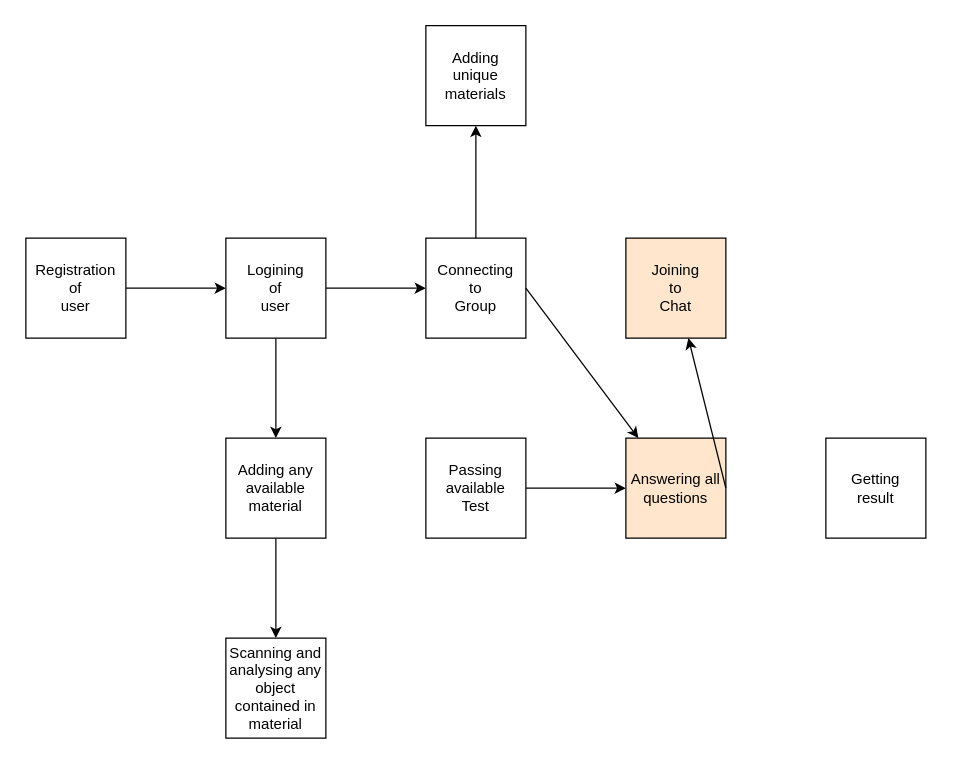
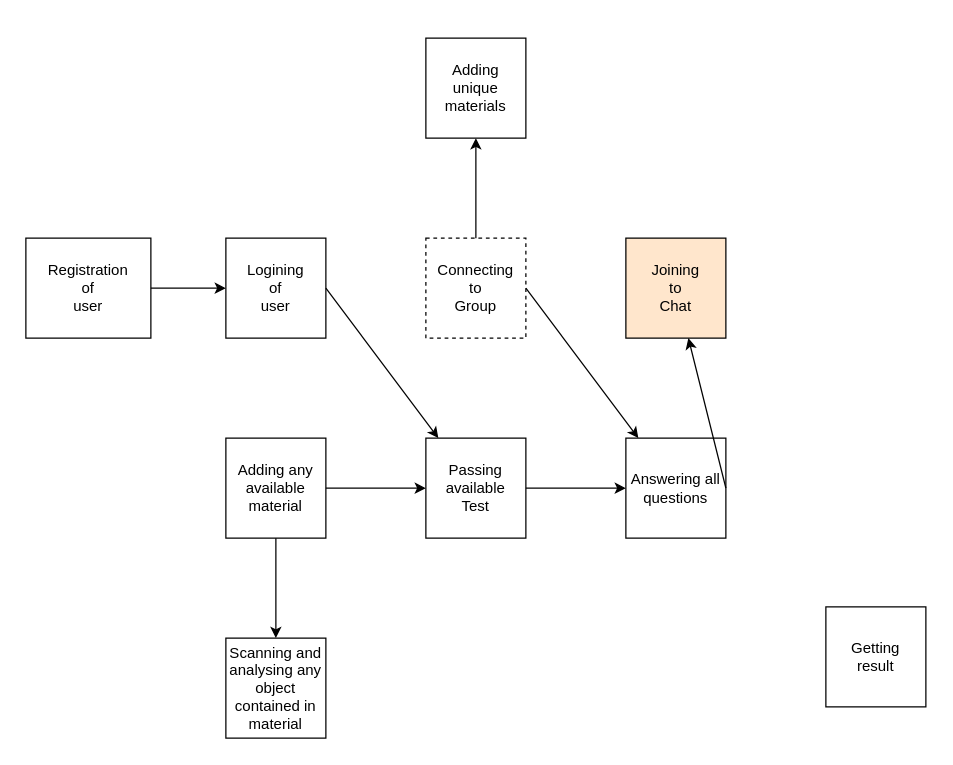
(476, 76) -> (476, 88)
(76, 288) -> (88, 288)
(372, 288) -> (379, 360)
(476, 288) -> (476, 288)
(276, 384) -> none
none -> (372, 488)
(676, 488) -> (676, 488)
(876, 488) -> (876, 657)
